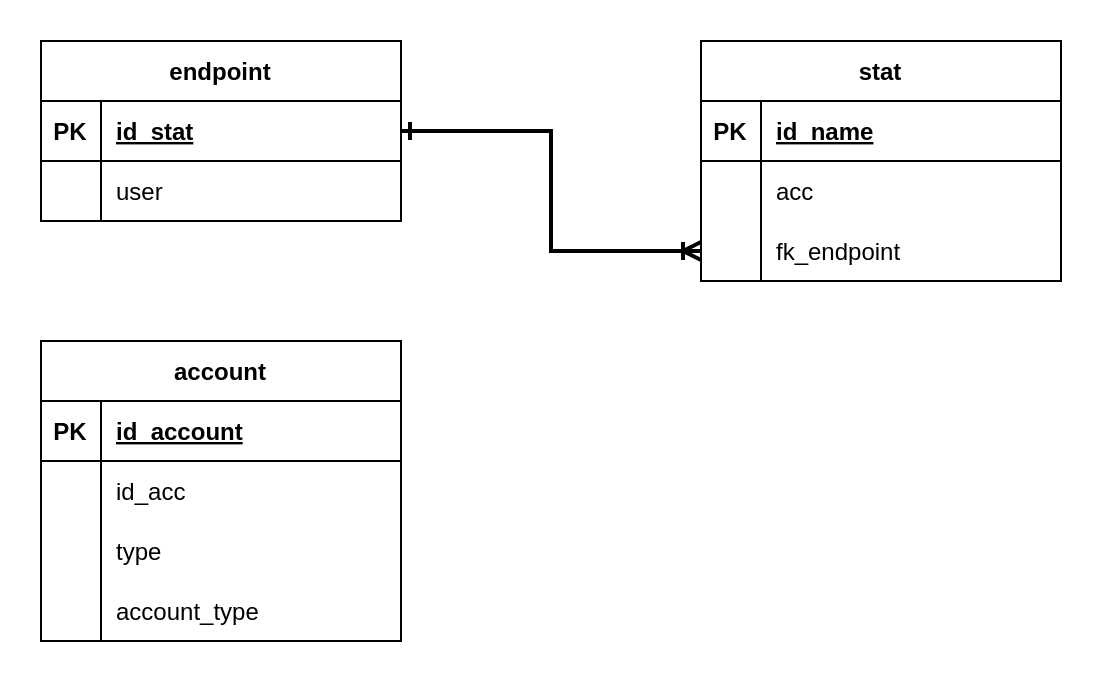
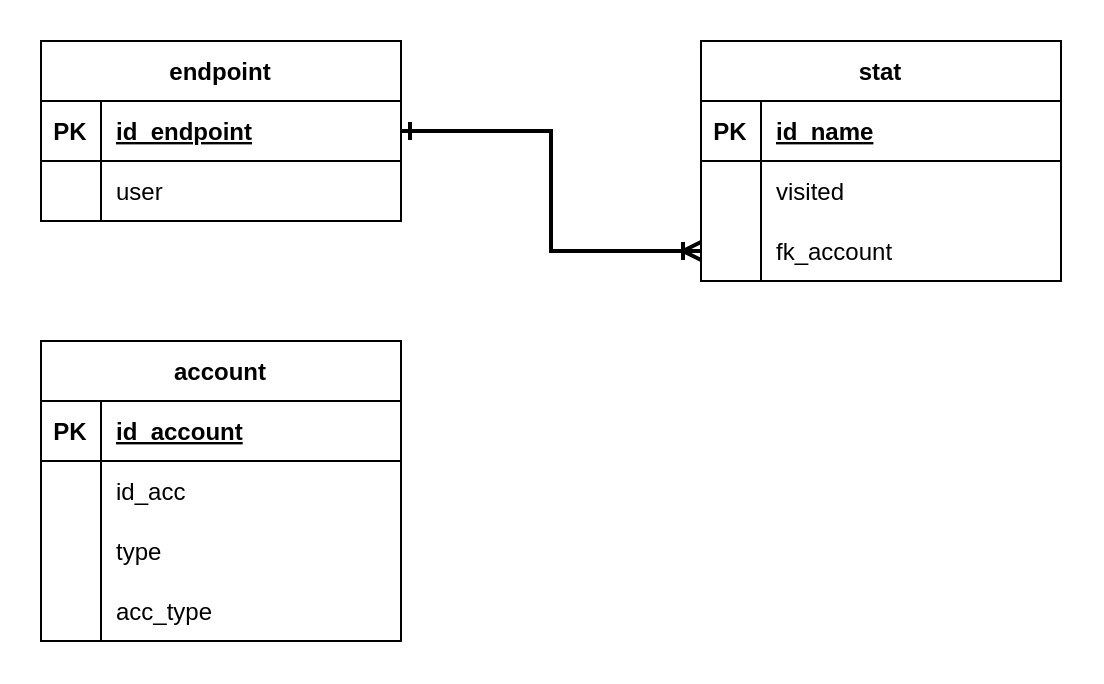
(160, 132) -> (184, 132)
(796, 192) -> (817, 192)
(847, 252) -> (843, 252)
(197, 612) -> (170, 612)
